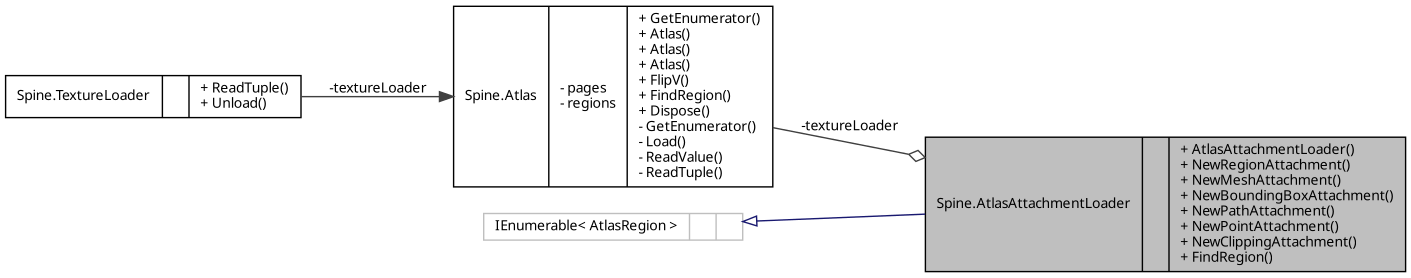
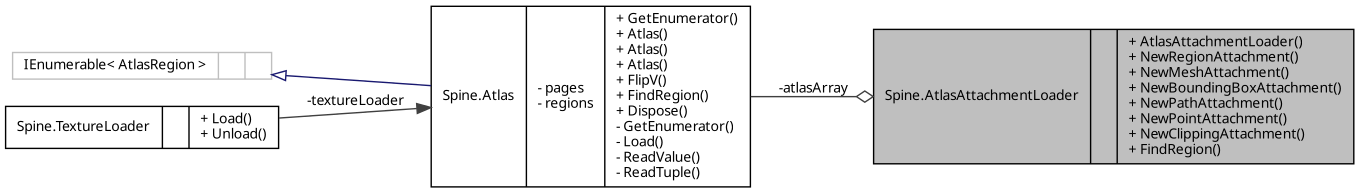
(245, 88) -> (226, 119)
(849, 127) -> (812, 89)
(841, 218) -> (359, 81)
